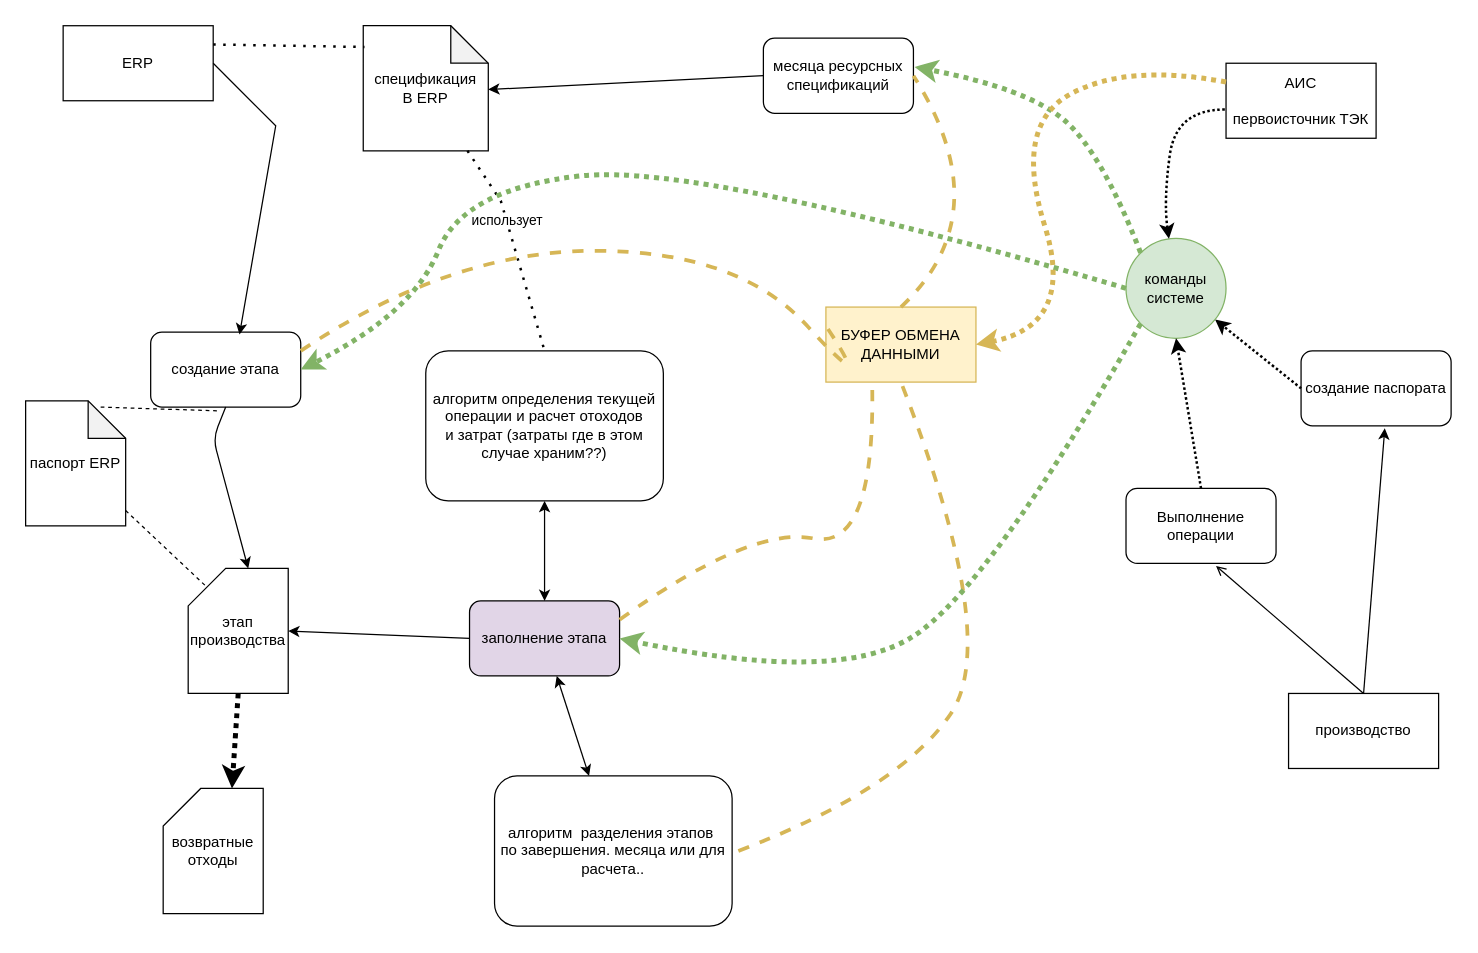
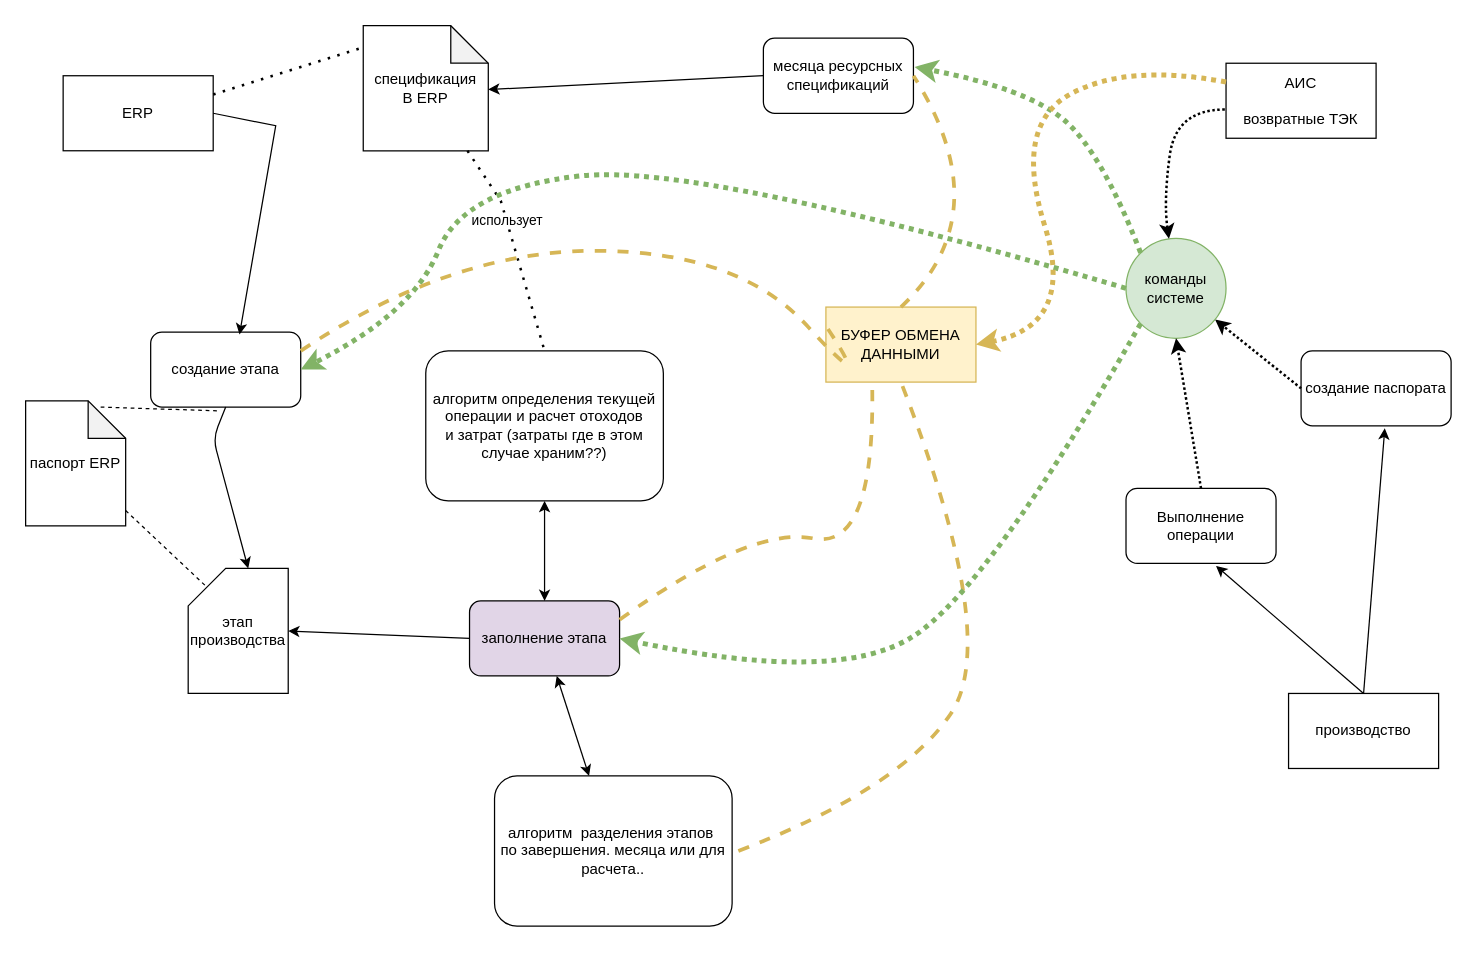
(138, 63) -> (138, 113)
(1301, 101) -> (1301, 101)
(1221, 570) -> (1222, 571)
(235, 733) -> none
(213, 851) -> none
